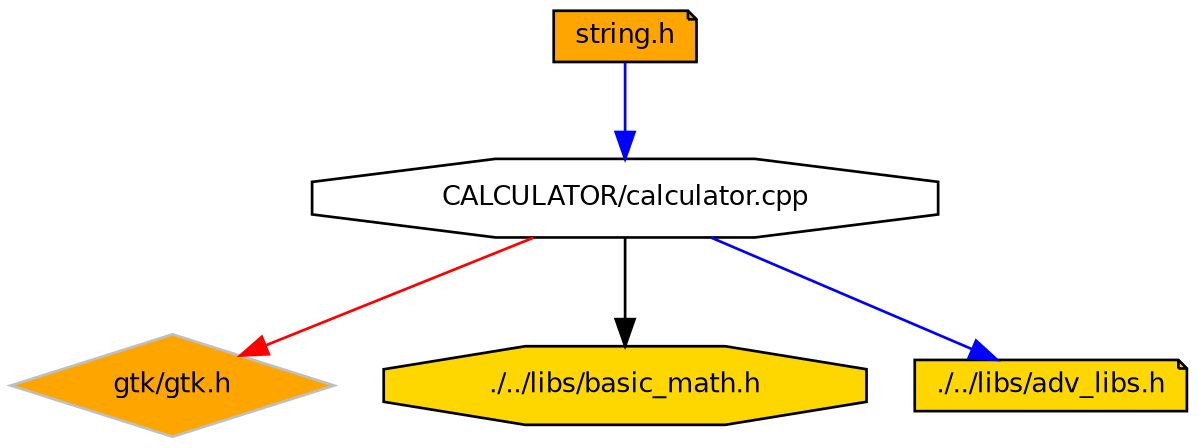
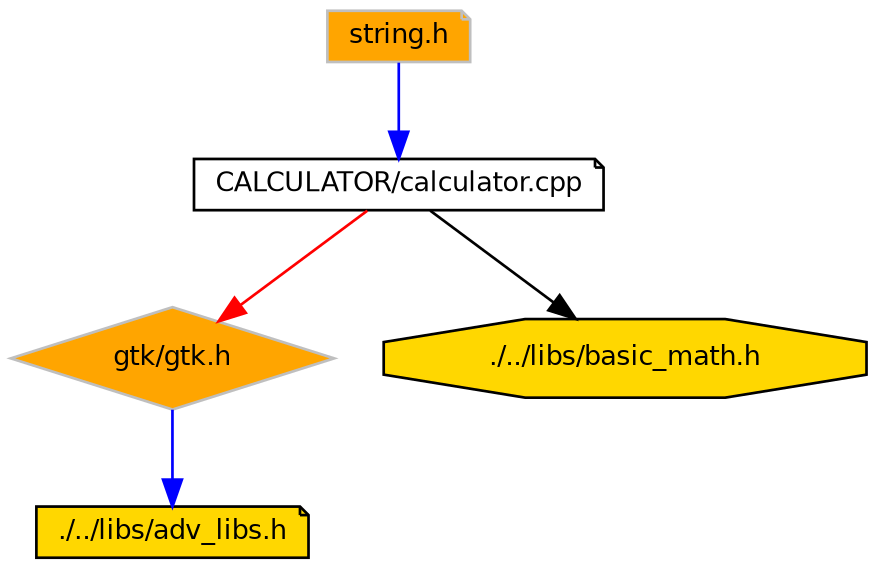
(625, 36) -> (399, 36)
(625, 198) -> (399, 185)
(841, 293) -> (172, 445)
